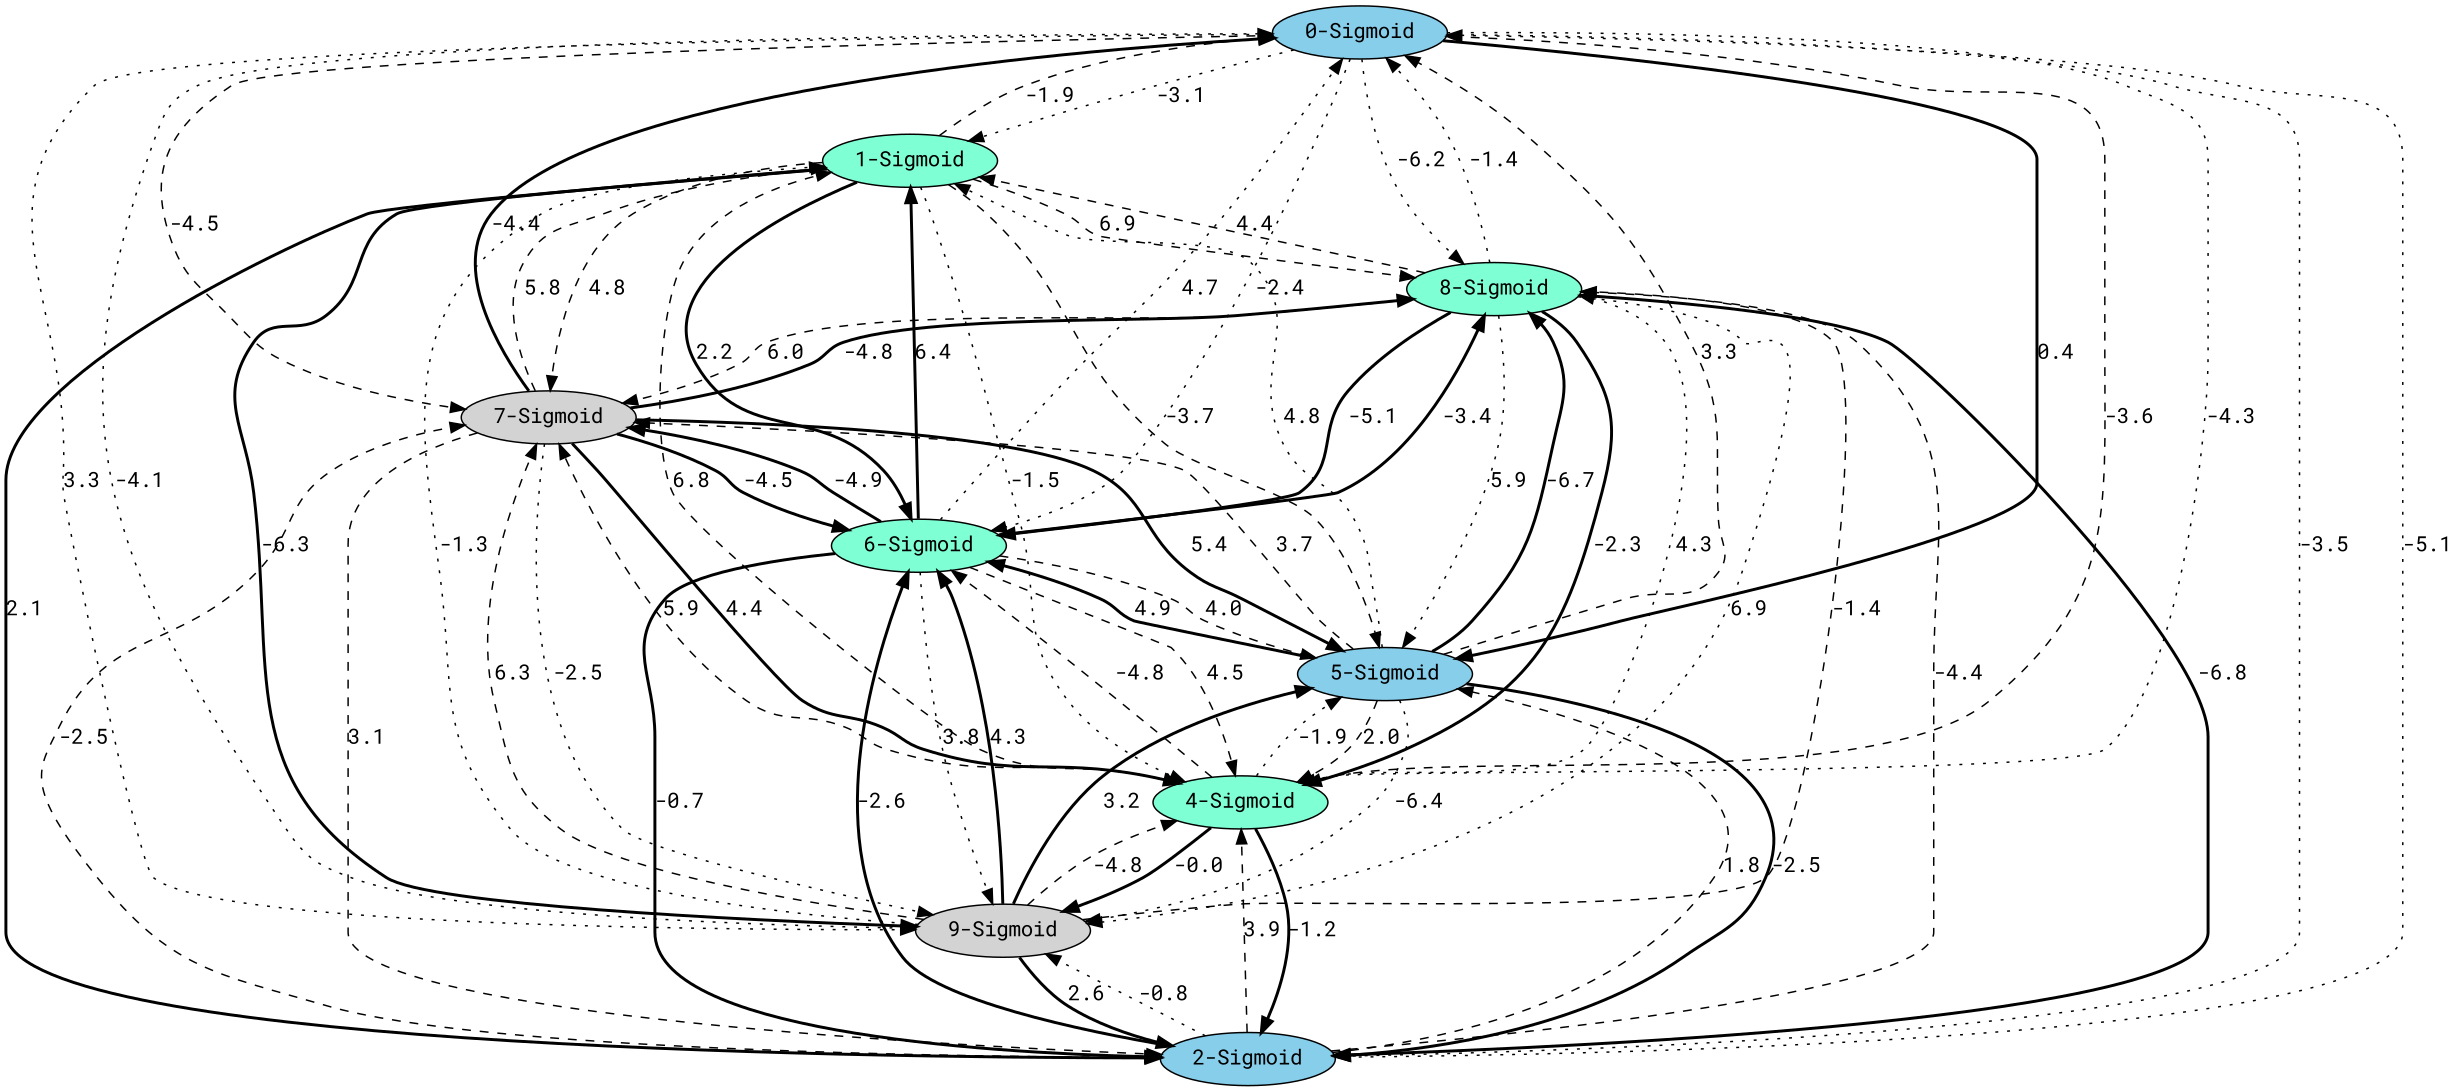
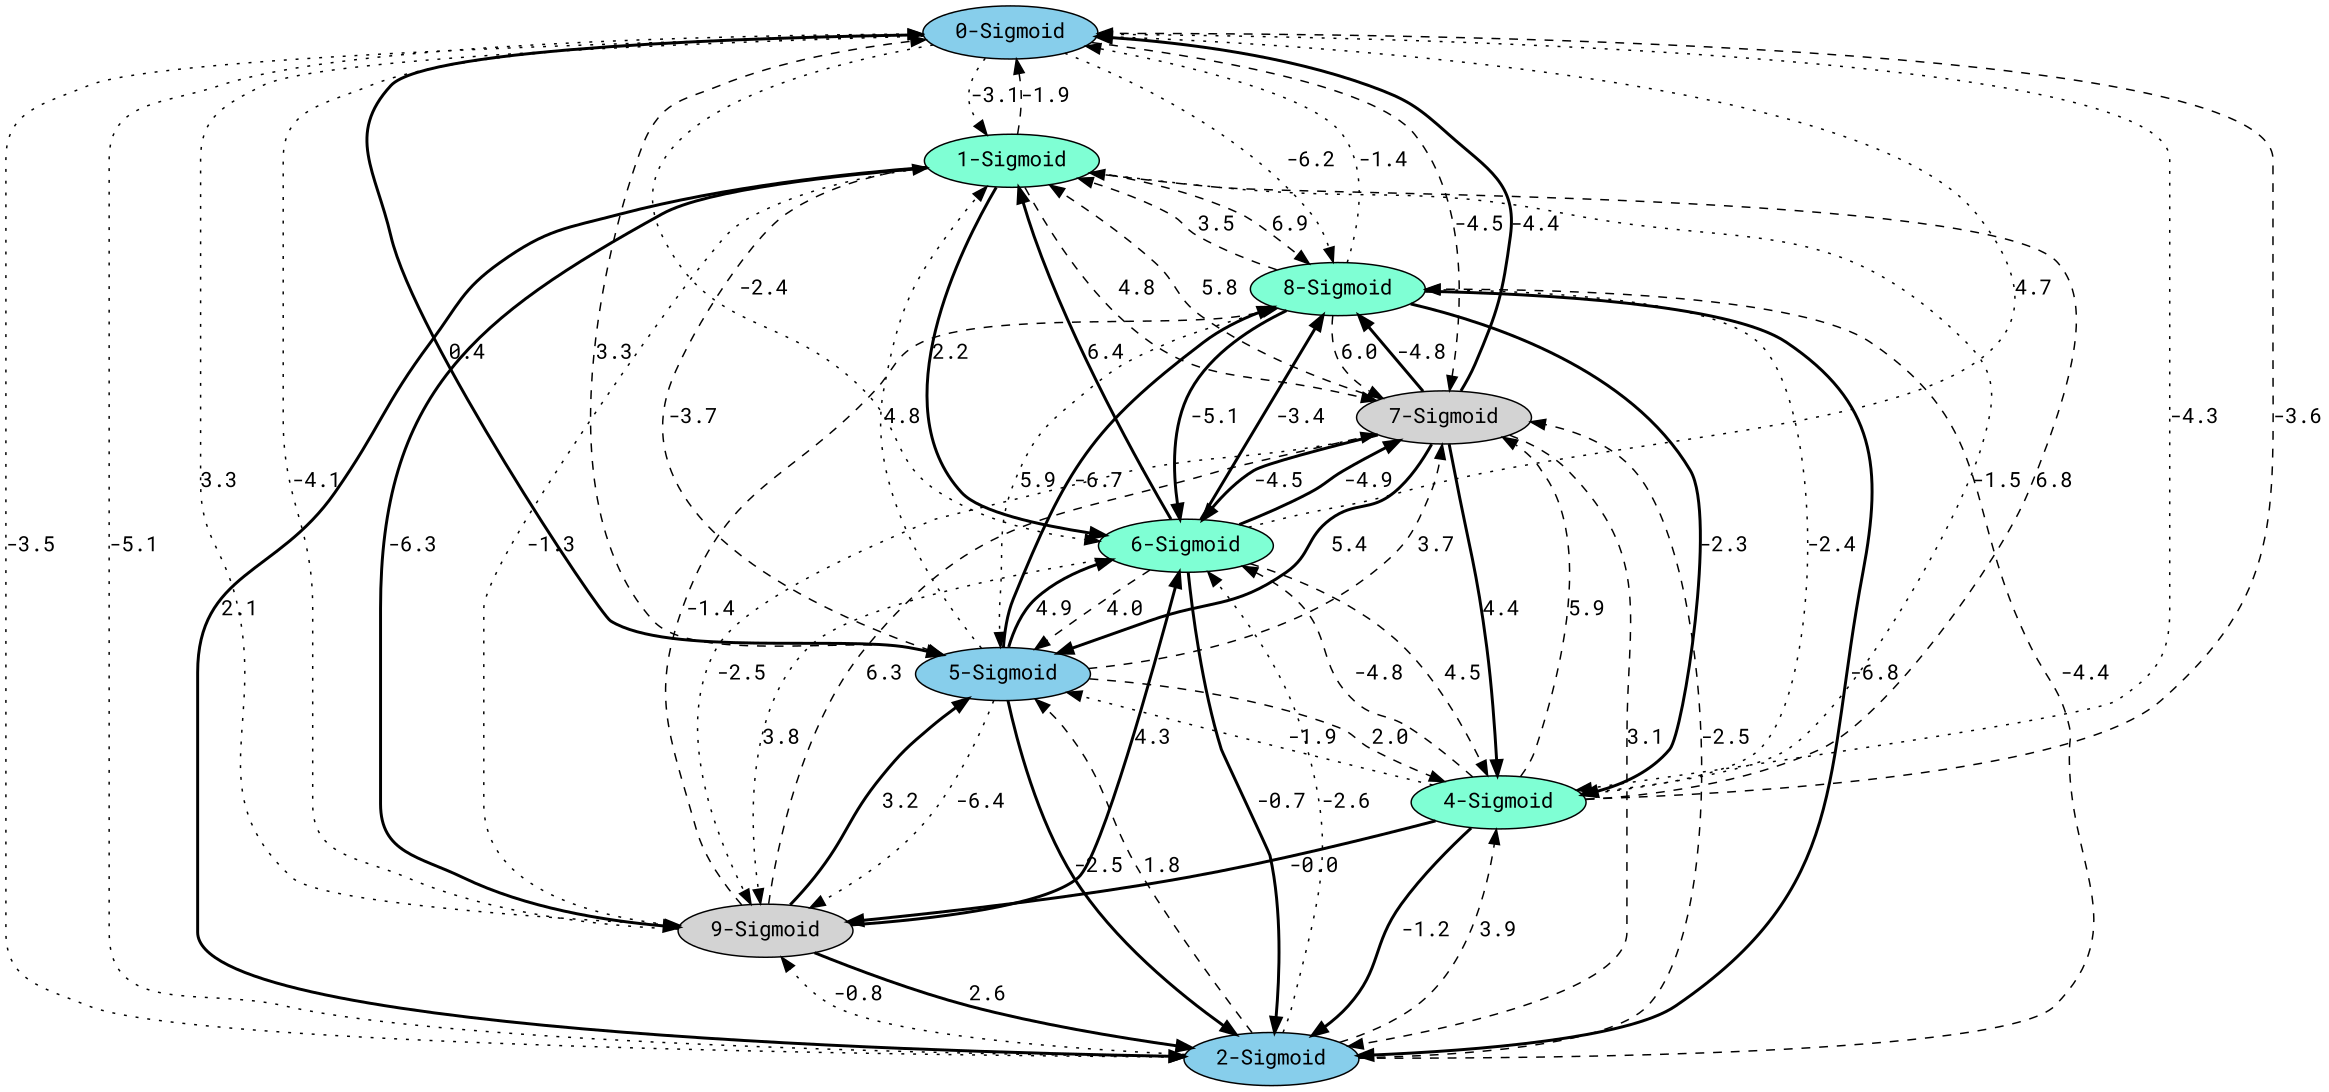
(1254, 225) -> (1216, 225)
(1694, 546) -> (1832, 546)
(1657, 705) -> none
(1090, 857) -> none
(895, 943) -> (1318, 798)
